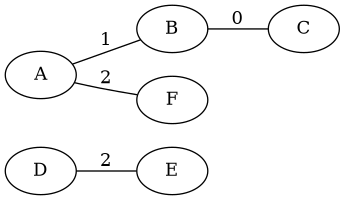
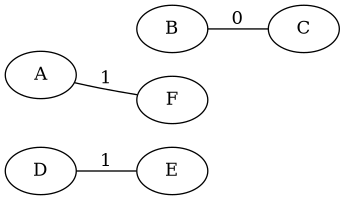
(107, 52) -> none
(107, 78) -> (107, 78)
(107, 161) -> (107, 161)
